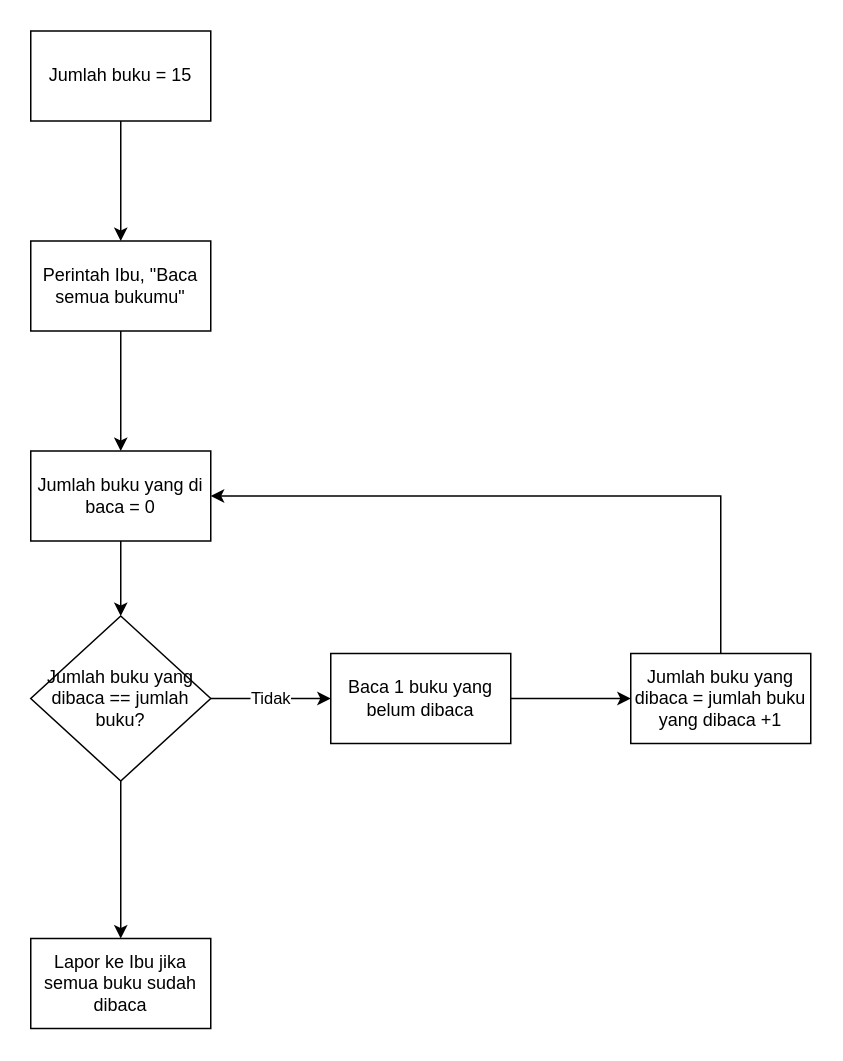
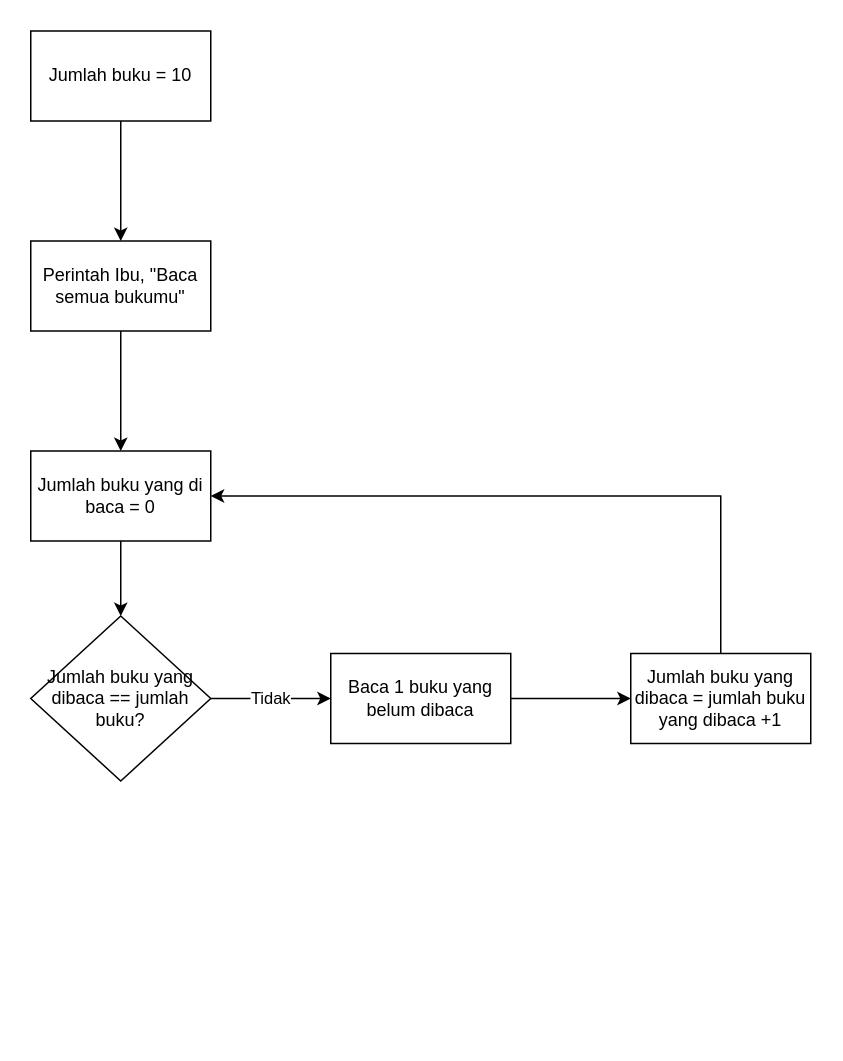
(121, 76) -> (121, 76)
(121, 854) -> none
(121, 983) -> none
